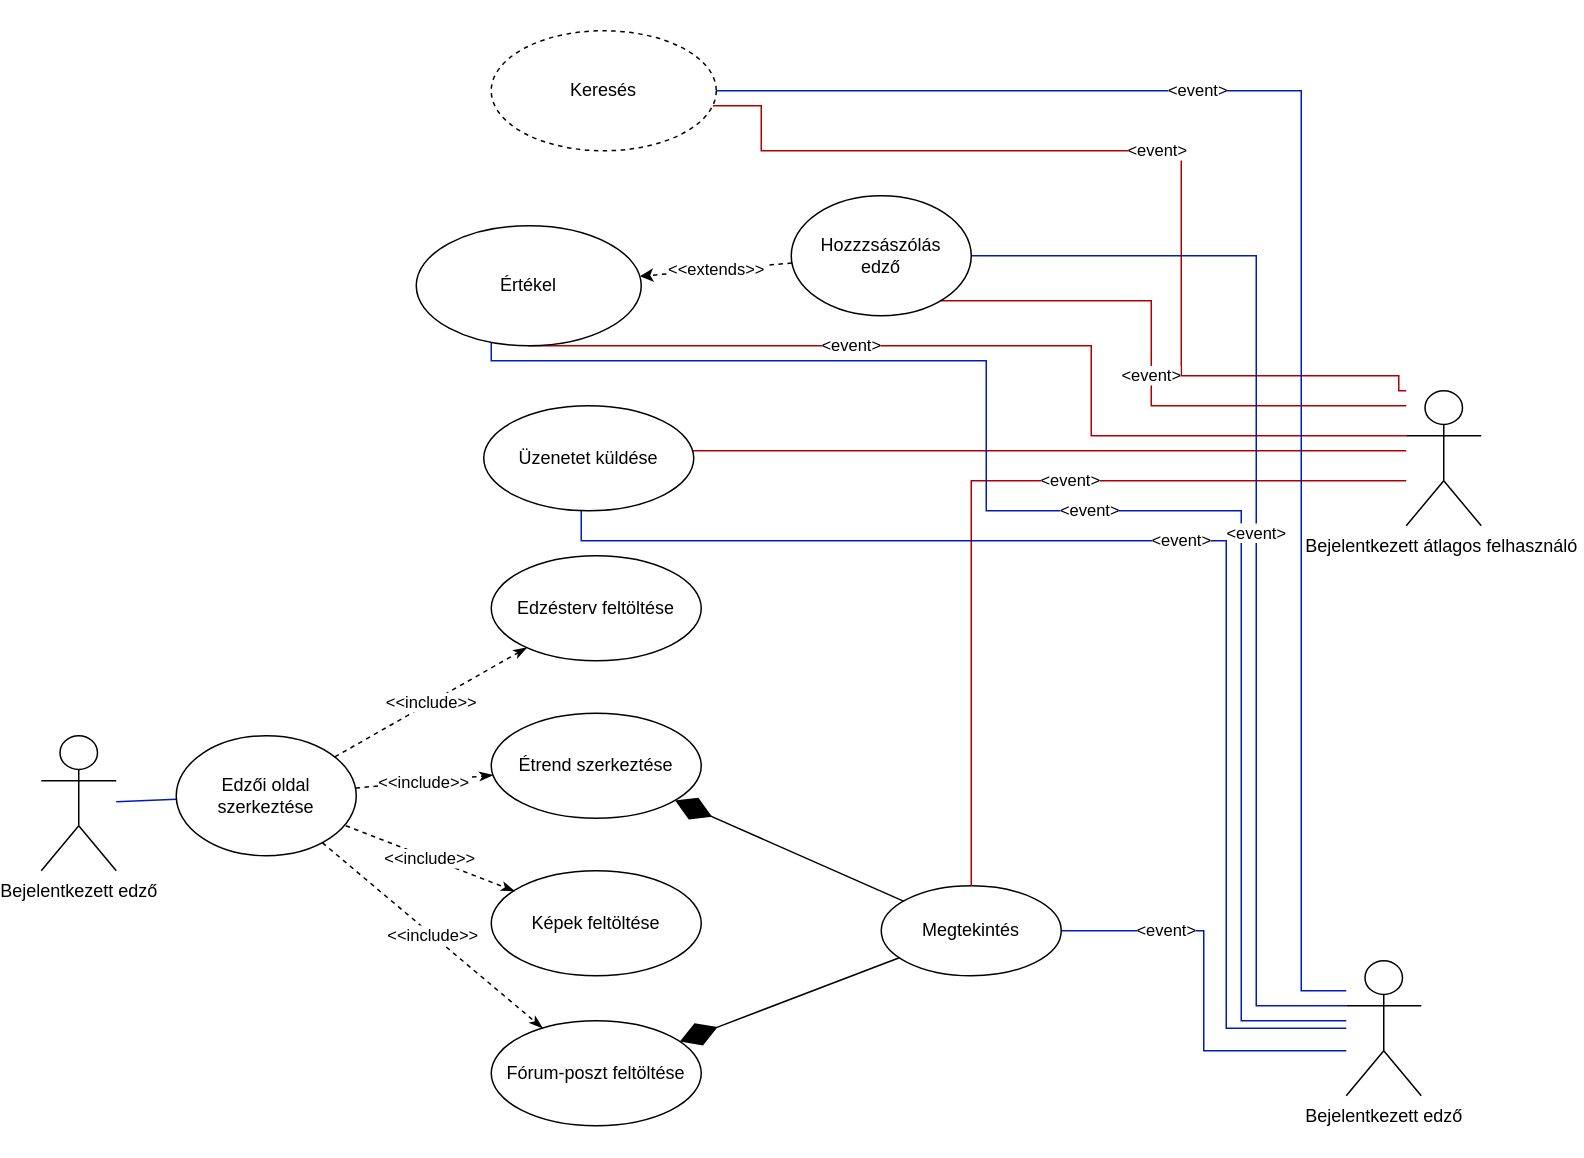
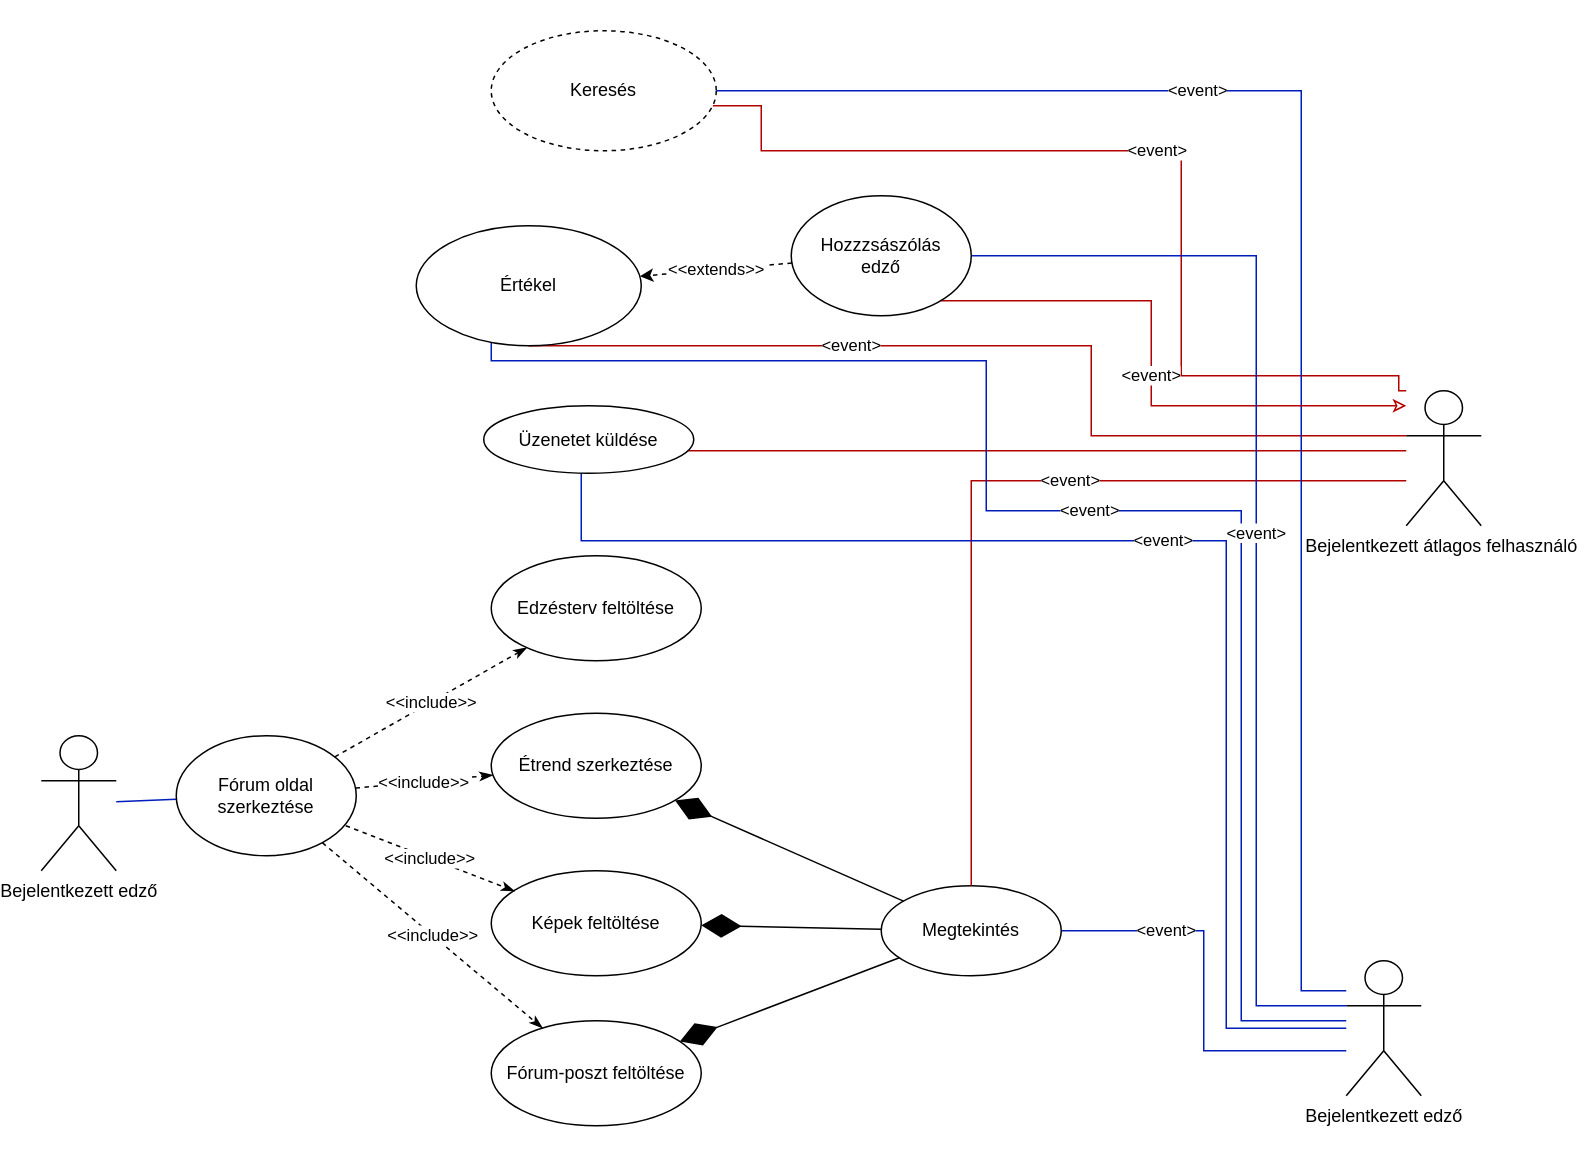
(1399, 406) -> (1395, 406)
(589, 458) -> (589, 440)
(266, 796) -> (266, 796)
none -> (811, 928)
